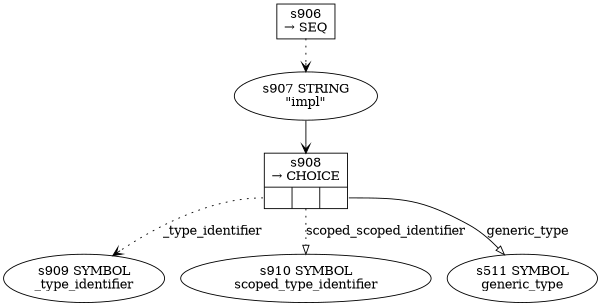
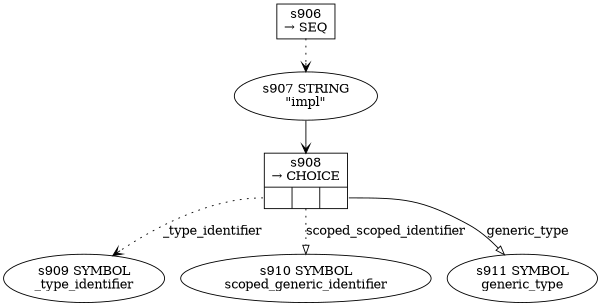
(306, 278) -> (306, 278)
(522, 278) -> (522, 278)
